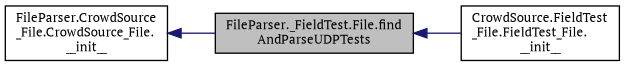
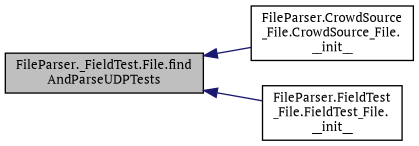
(198, 33) -> (234, 50)
(540, 33) -> (332, 113)
